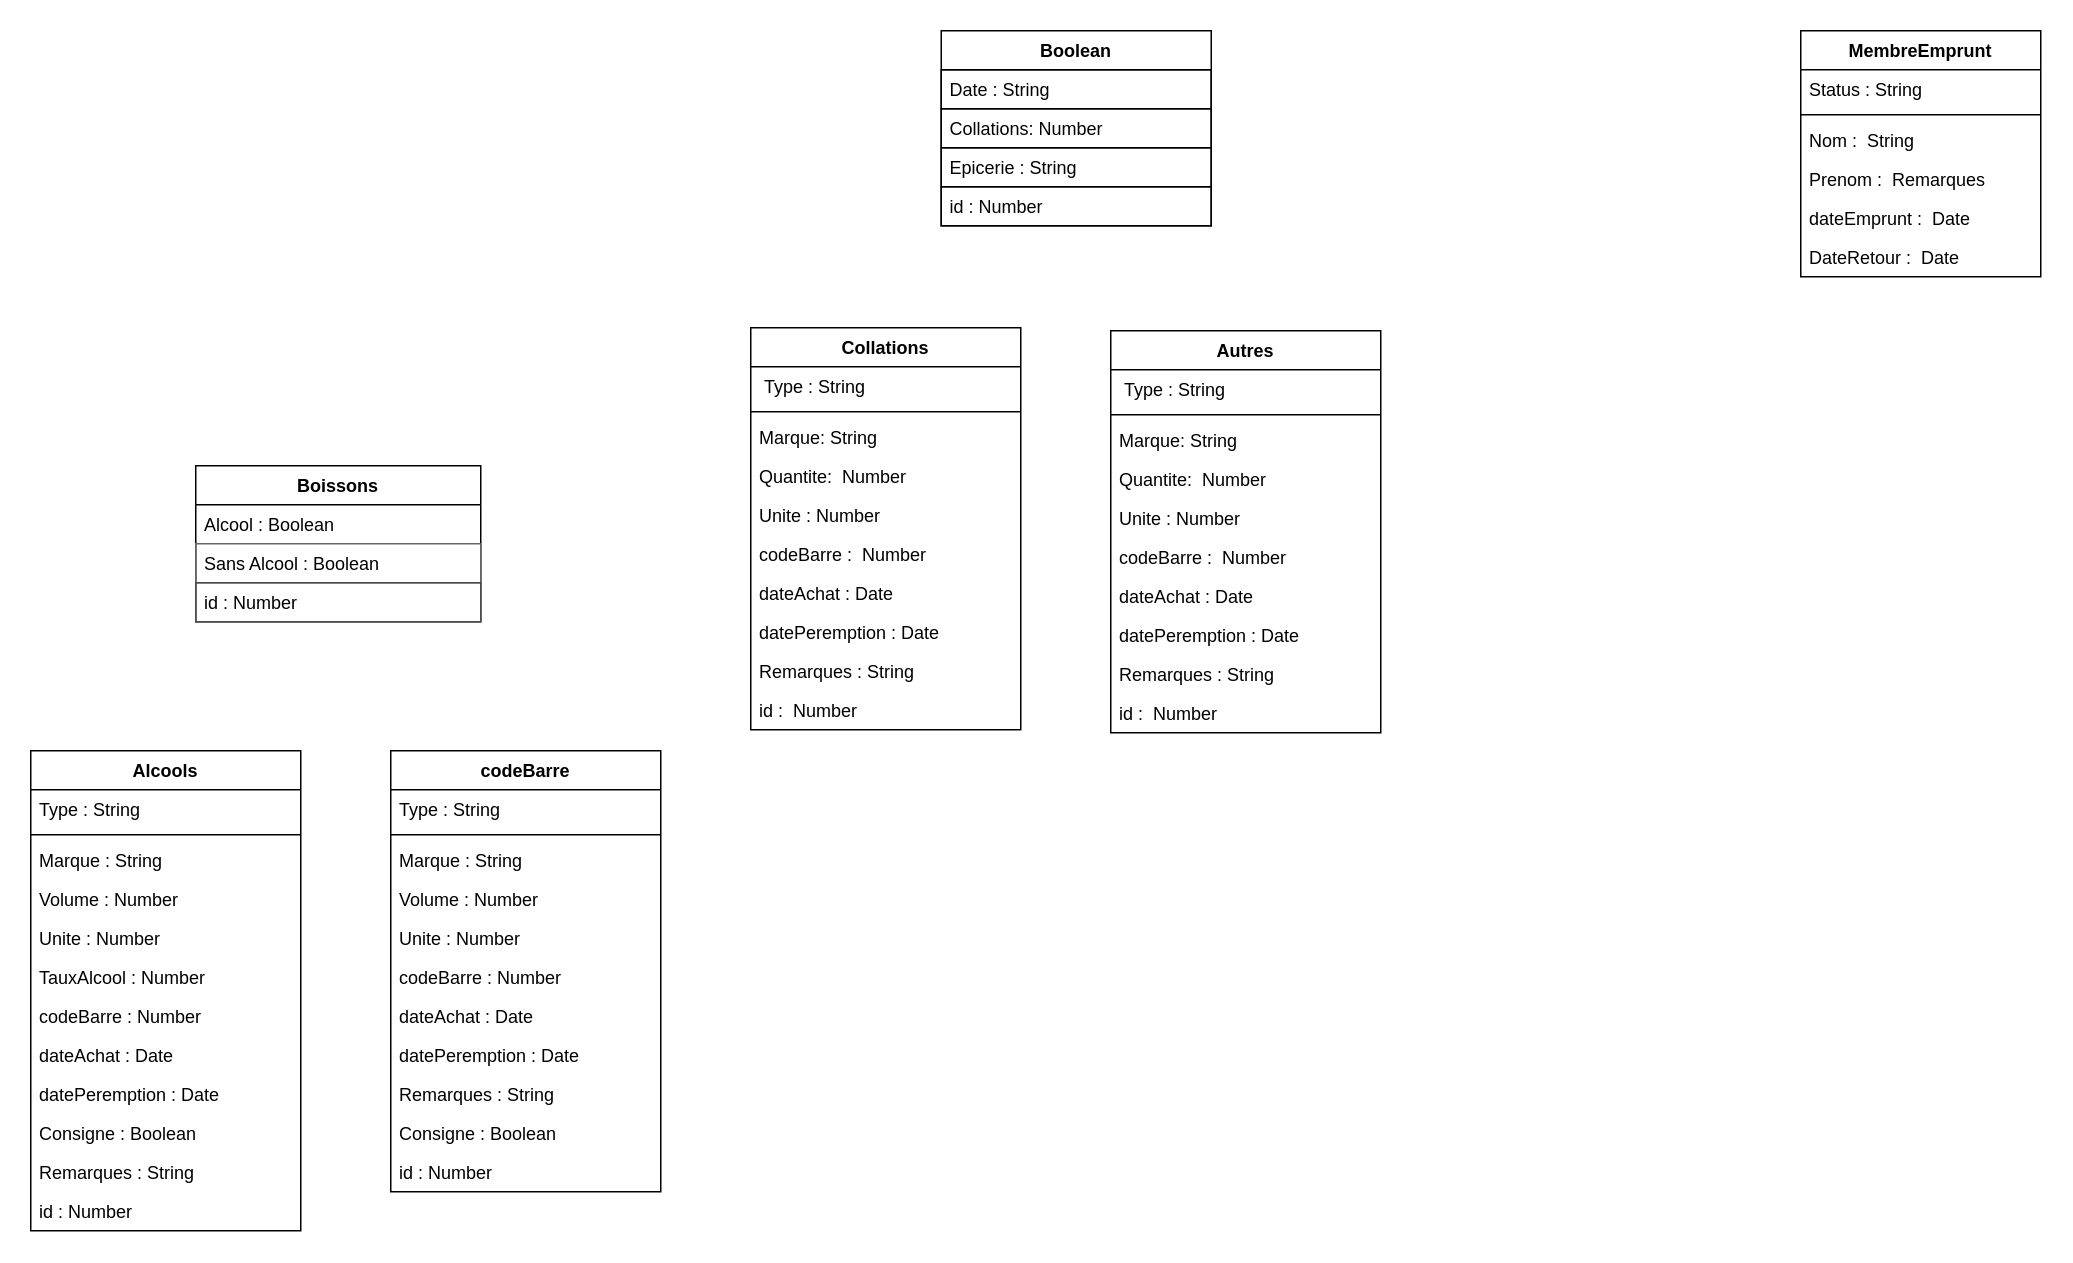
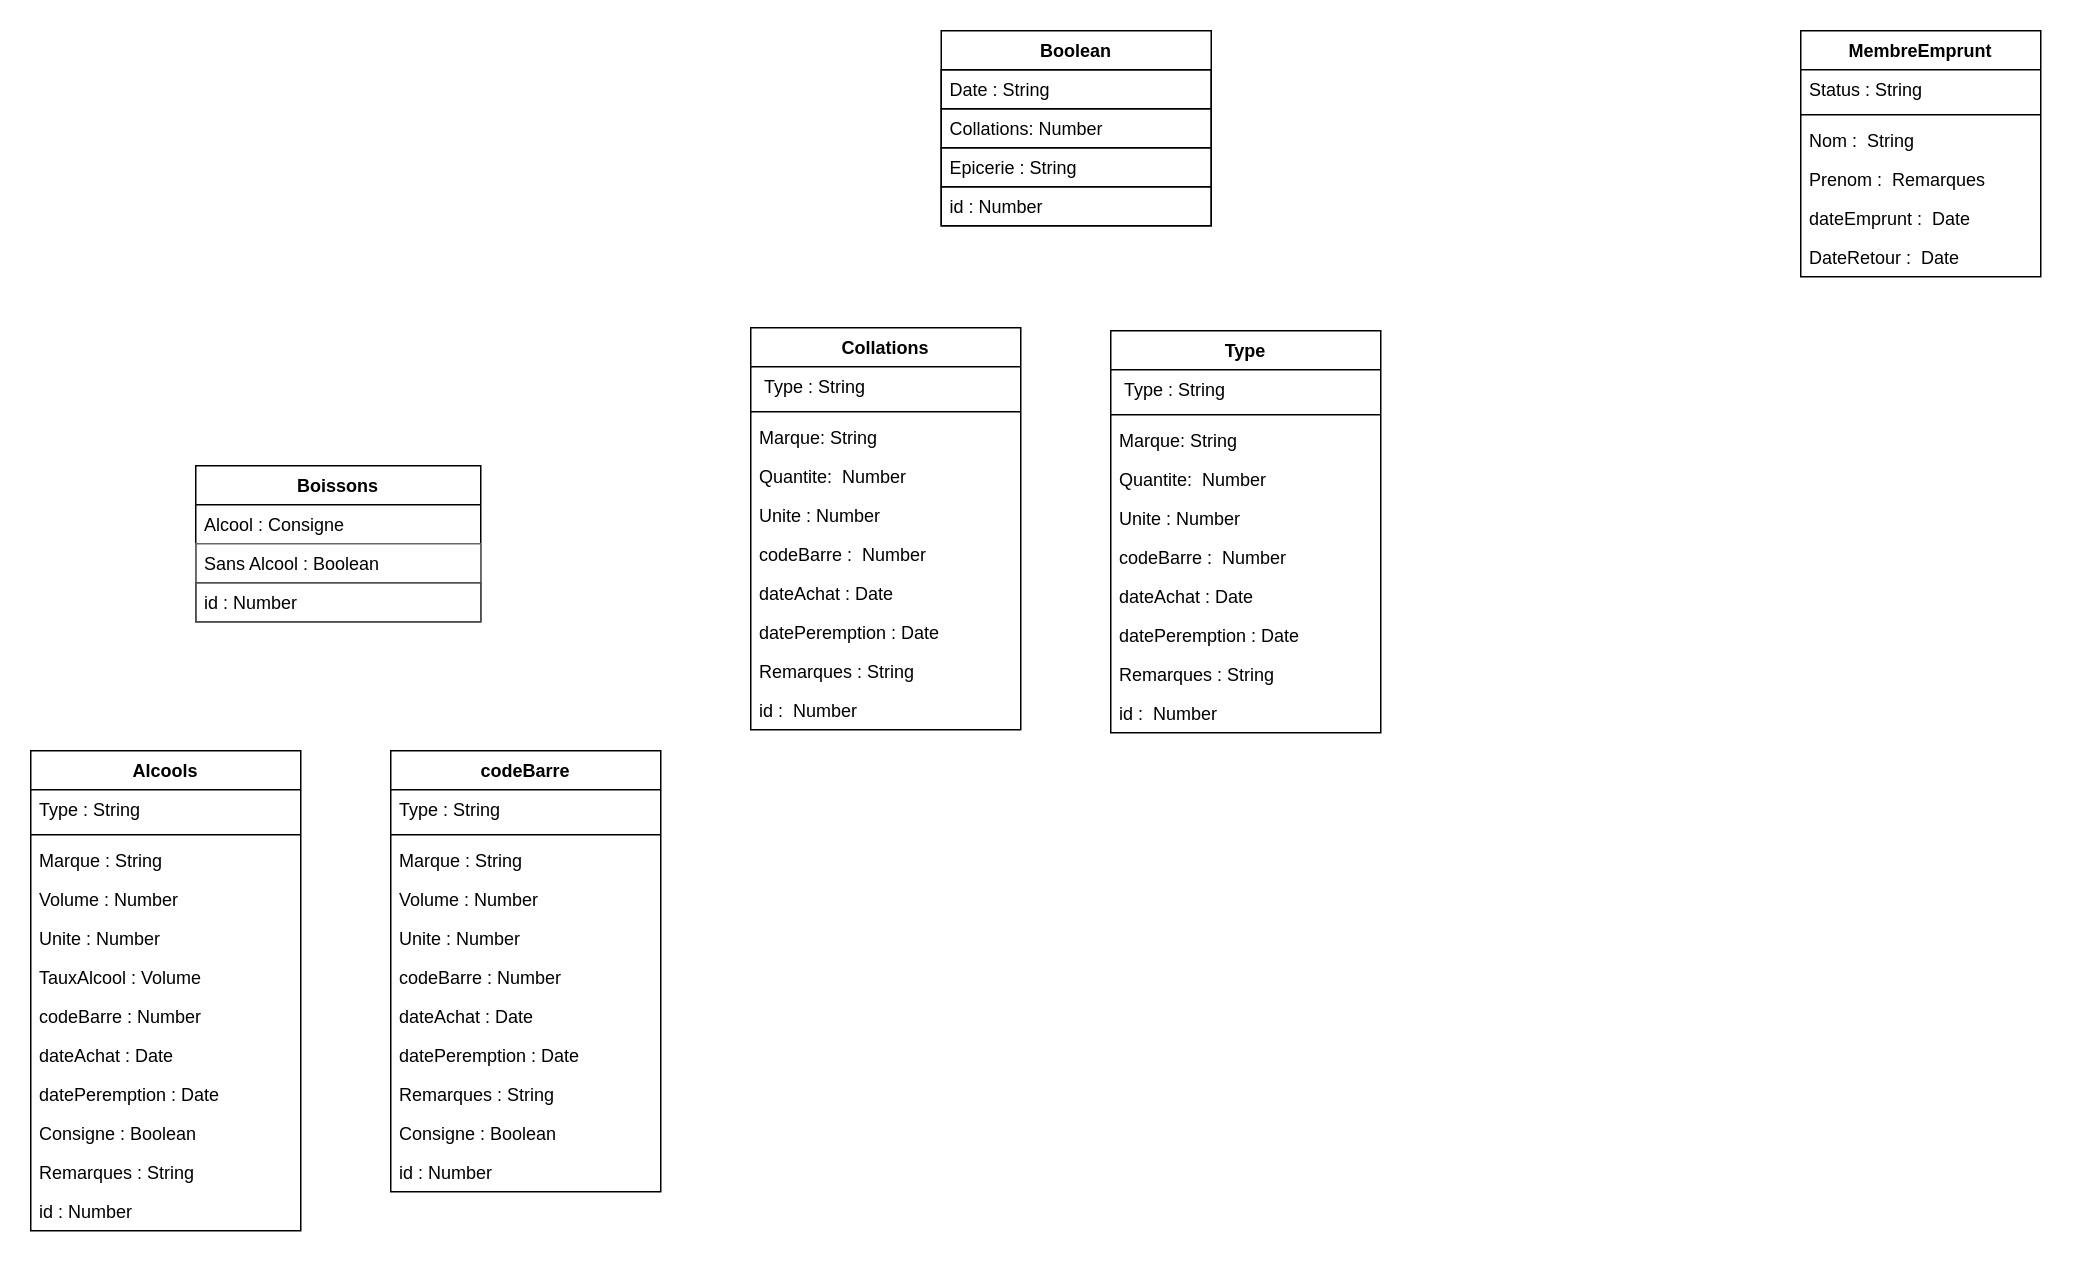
(1245, 351) -> (1245, 351)
(271, 525) -> (276, 525)
(123, 978) -> (121, 978)
